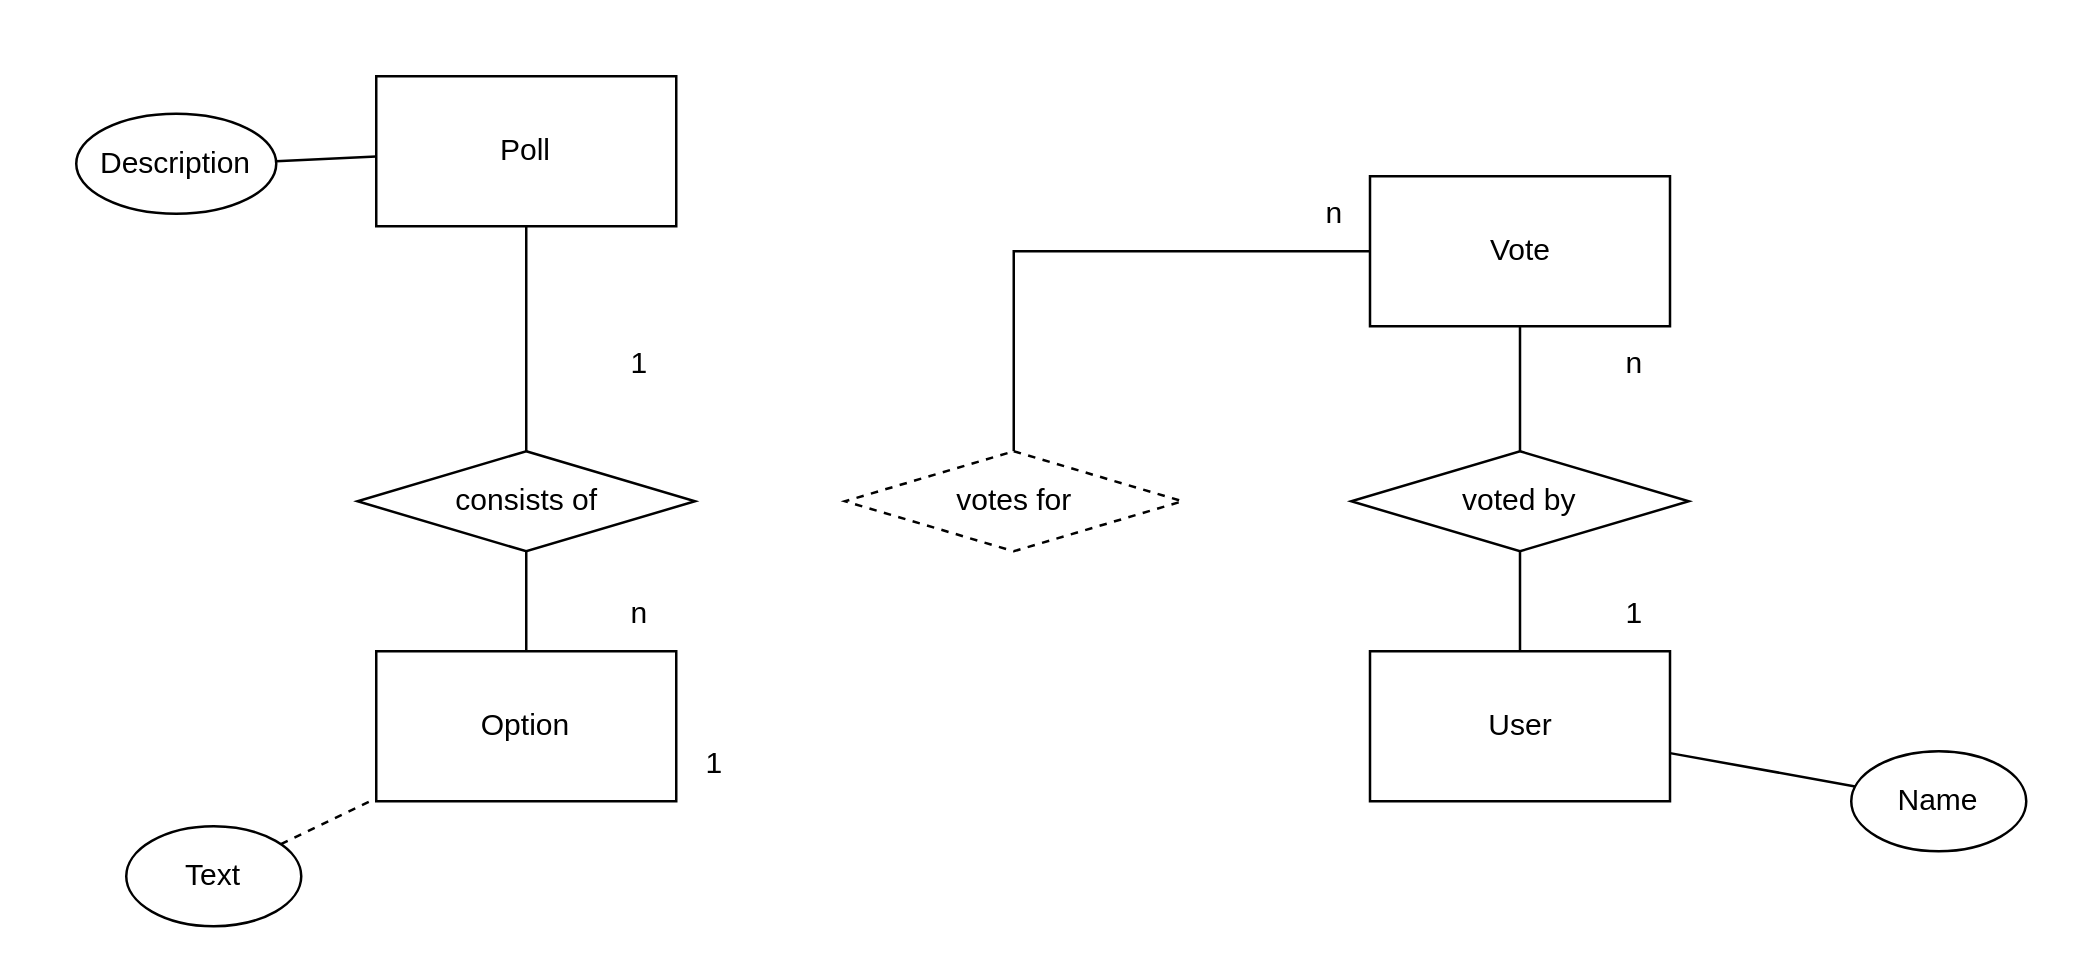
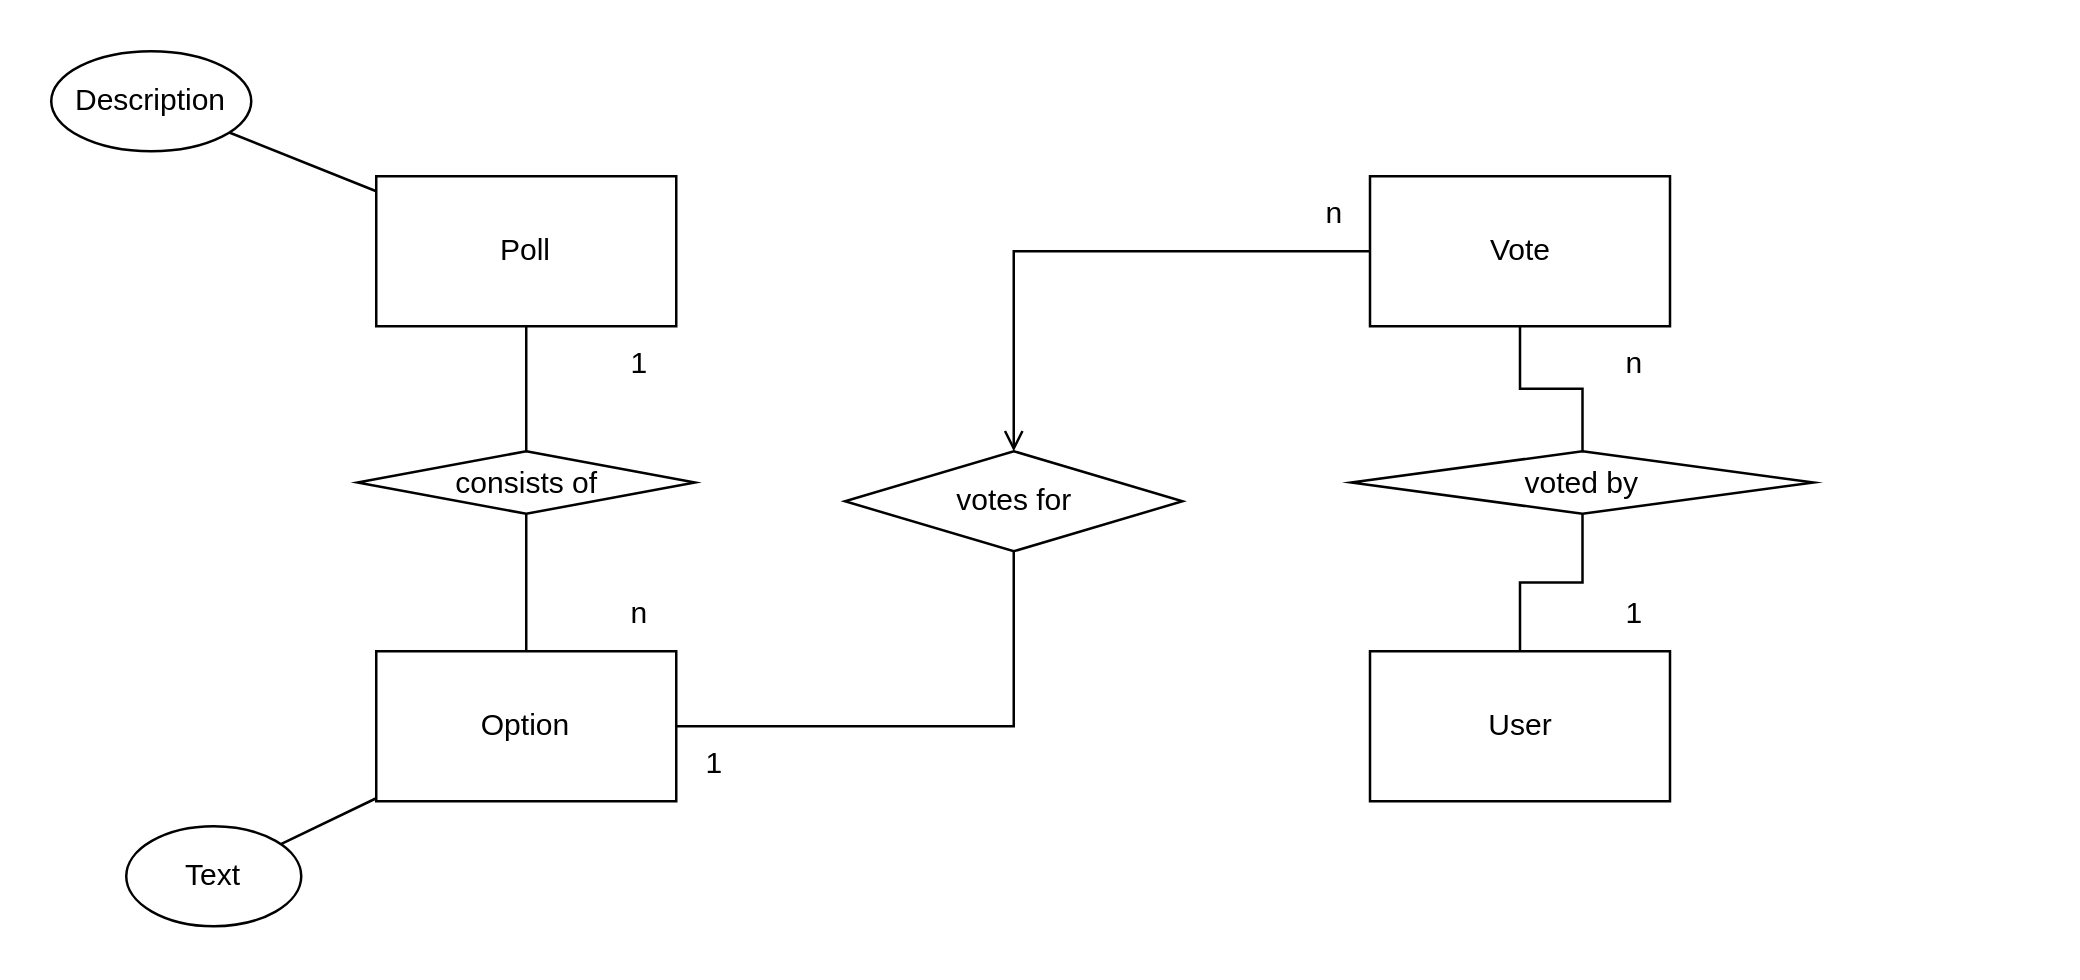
(526, 151) -> (526, 251)
(176, 164) -> (151, 101)
(1014, 444) -> (1014, 442)
(526, 501) -> (526, 483)
(1014, 501) -> (1014, 501)
(1520, 501) -> (1583, 483)
none -> (933, 726)
(1763, 770) -> none
(1939, 801) -> none
(330, 821) -> (330, 821)
